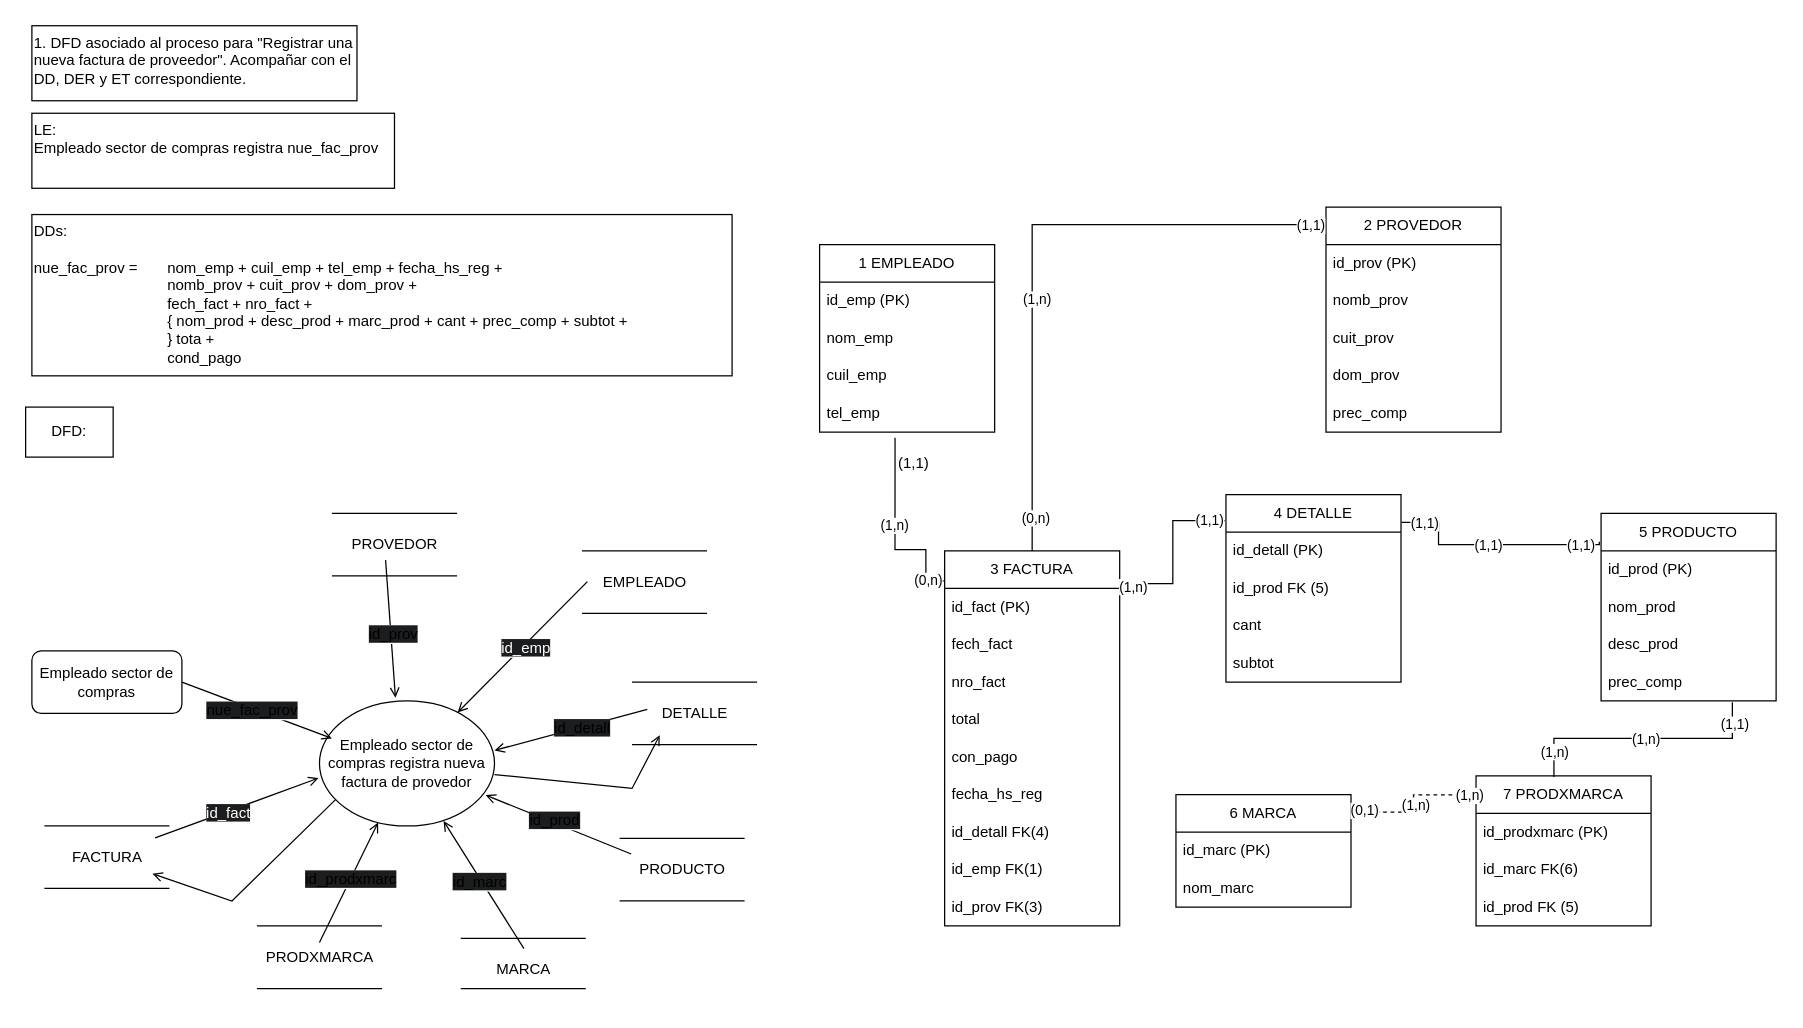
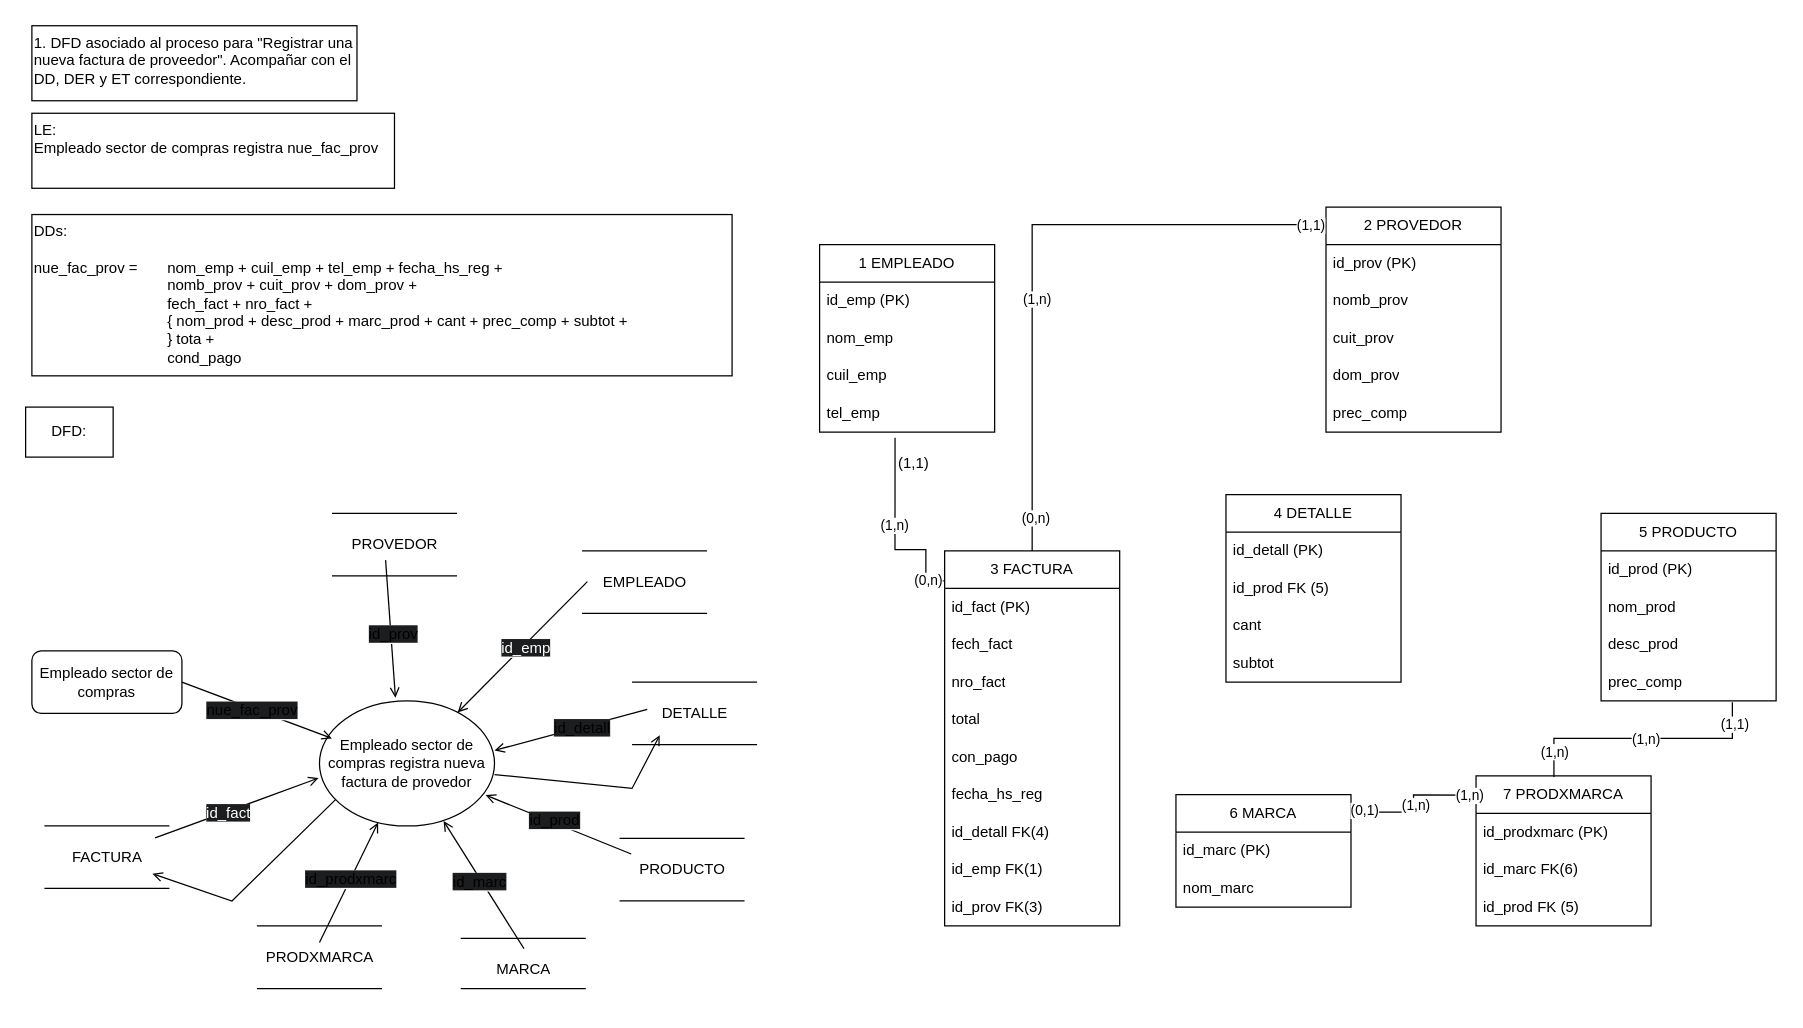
(1492, 544) -> none
(1173, 551) -> none
(1432, 795) -> (1432, 795)
